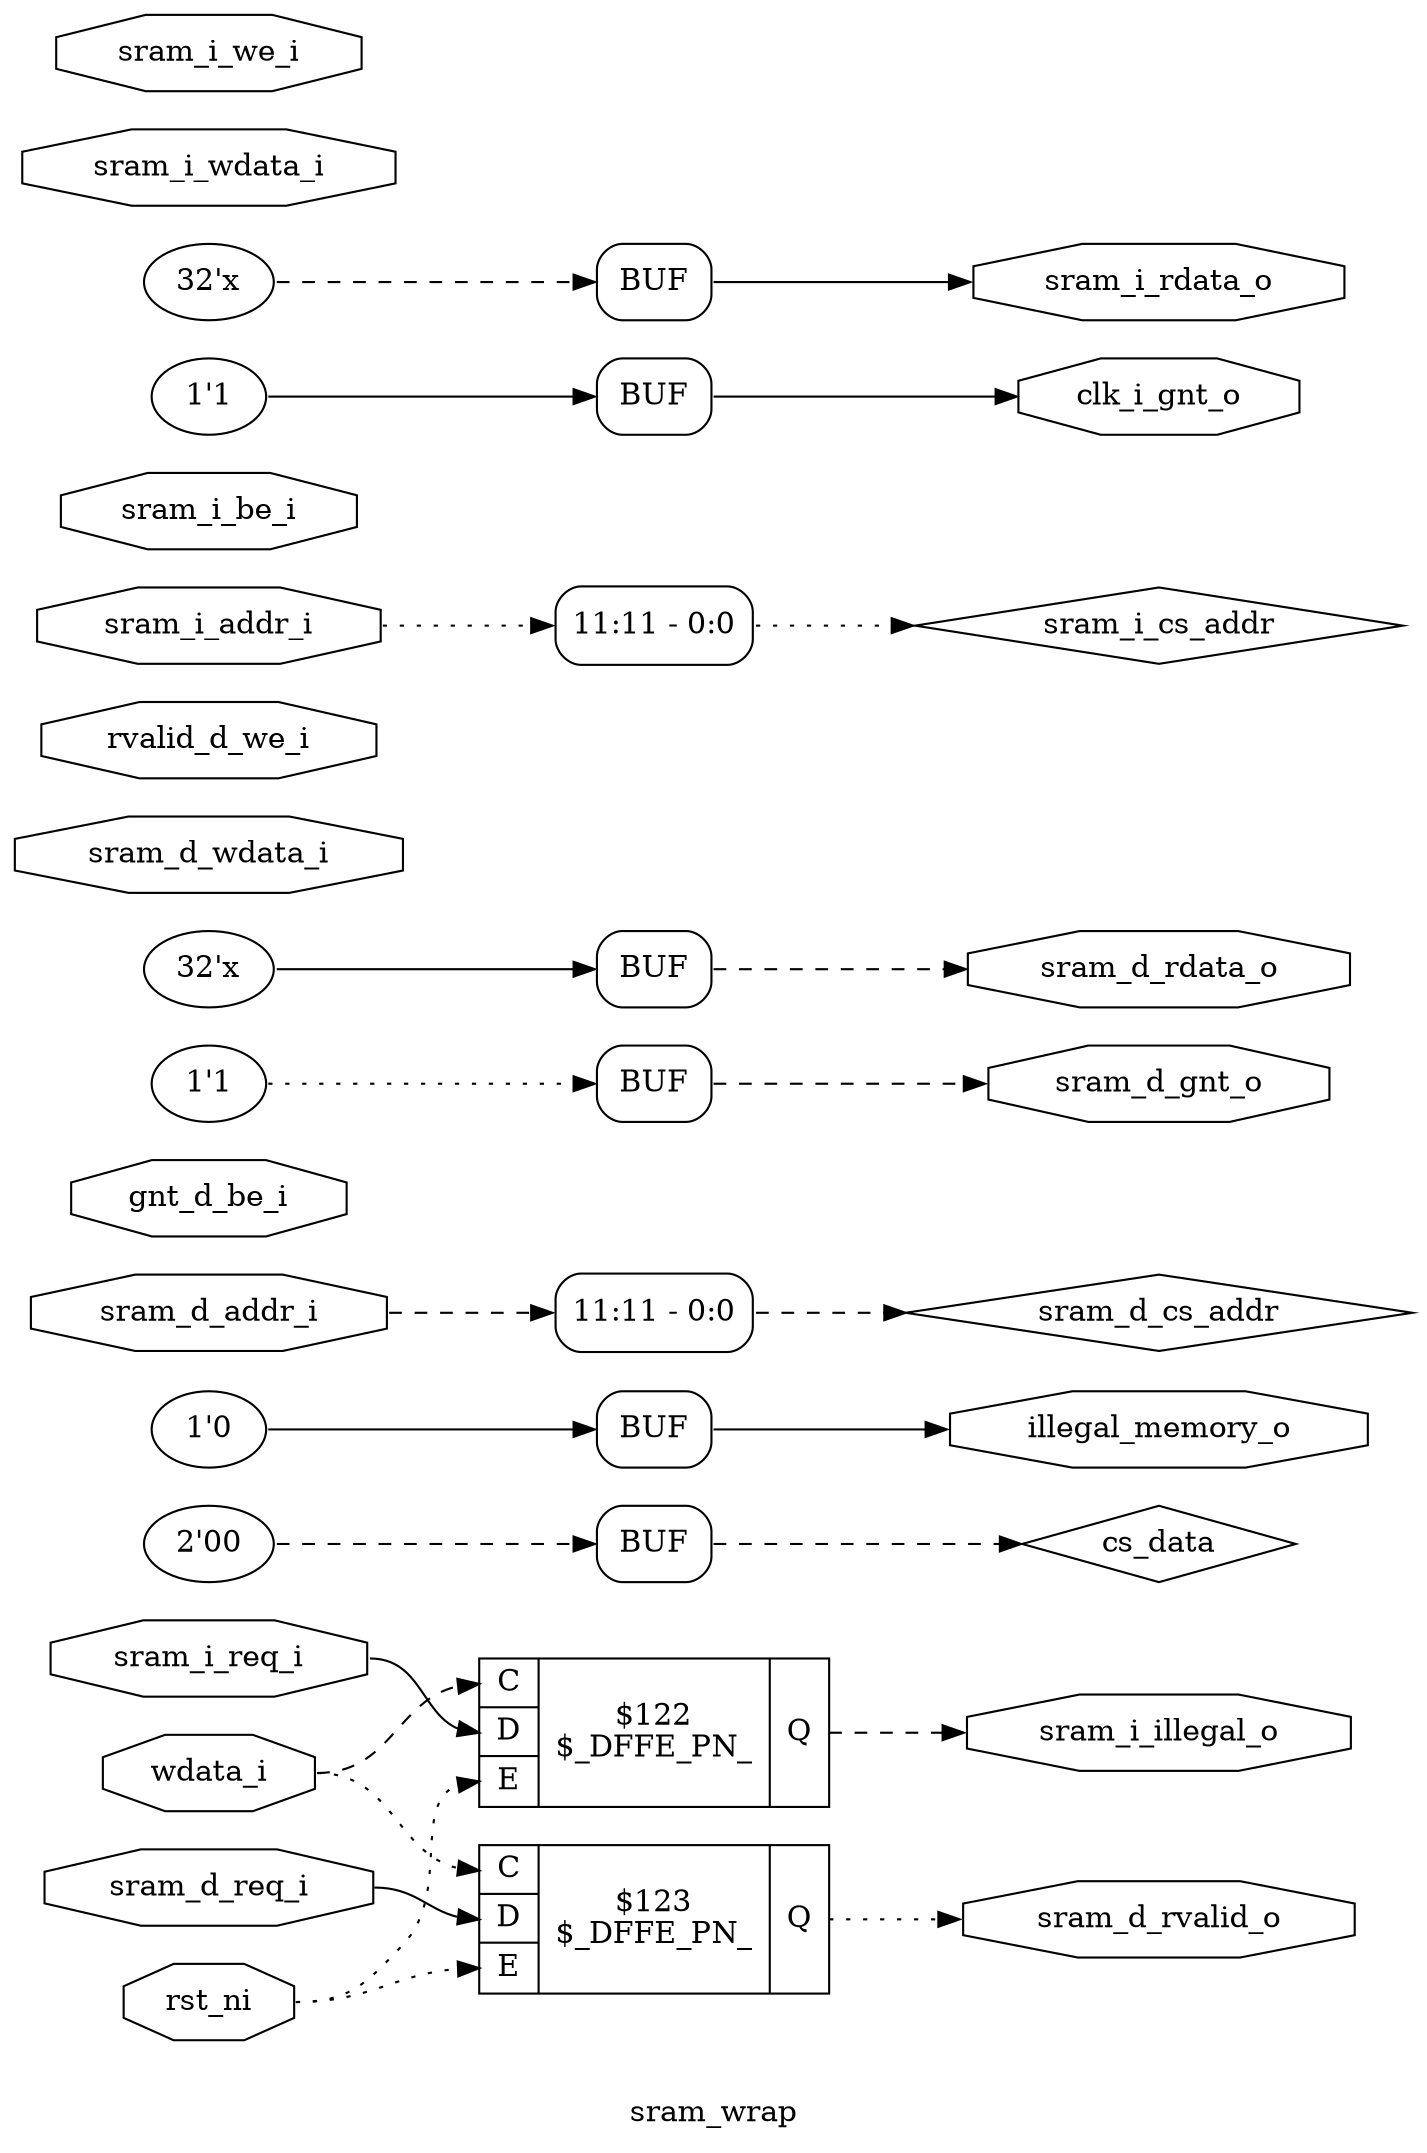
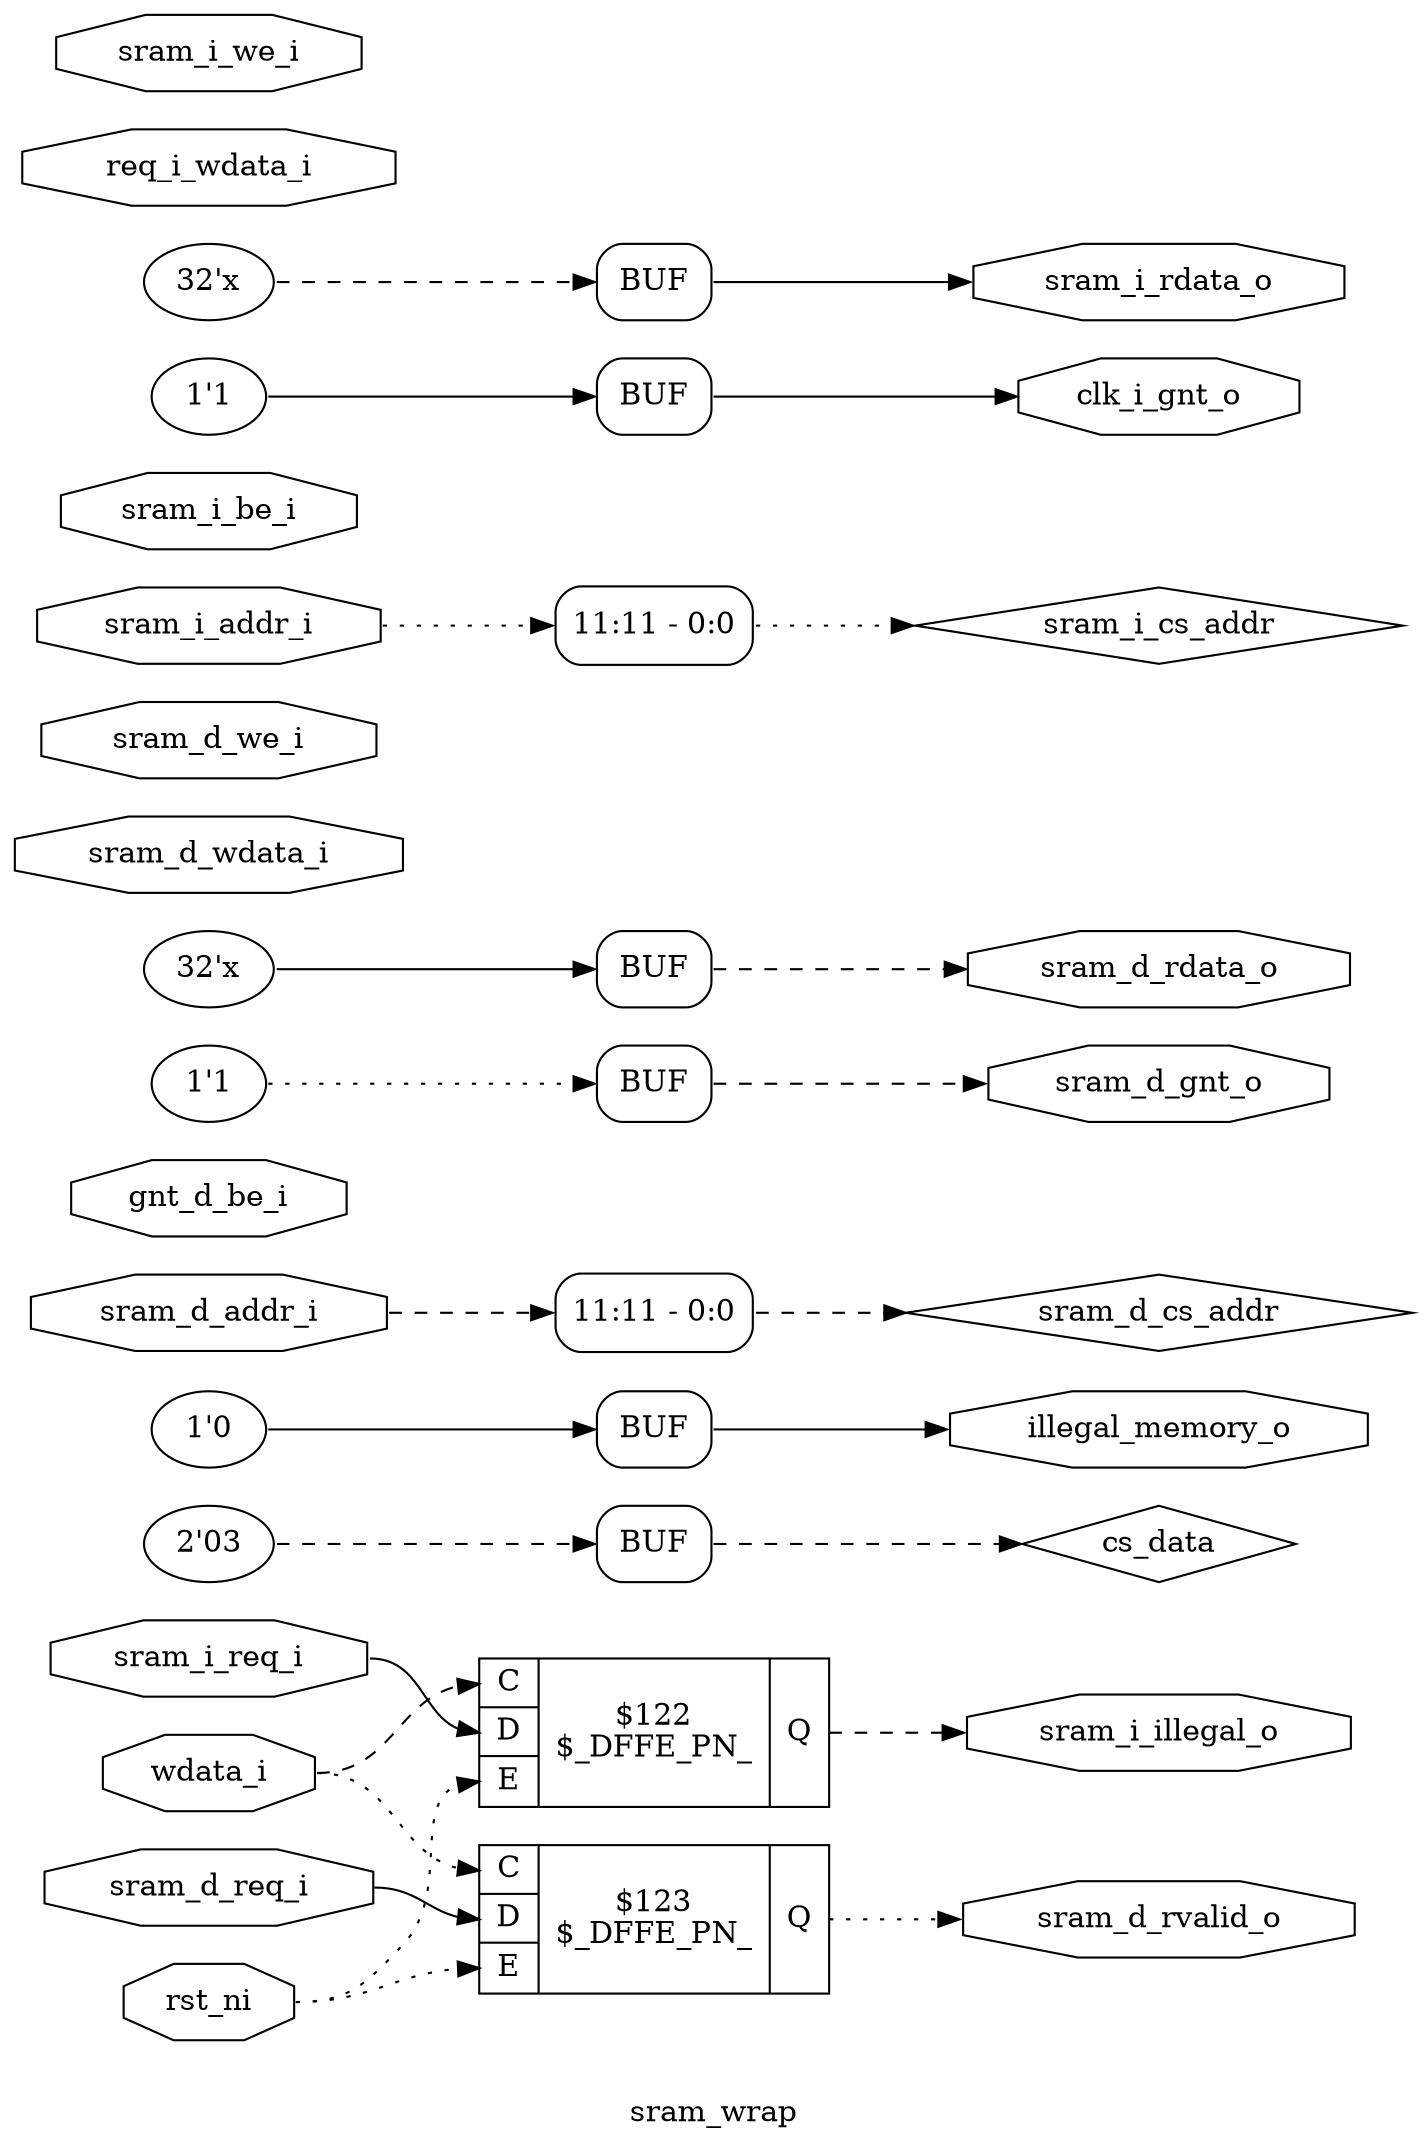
(209, 168) -> (209, 168)
(209, 740) -> (209, 740)
(209, 1544) -> (209, 1544)
